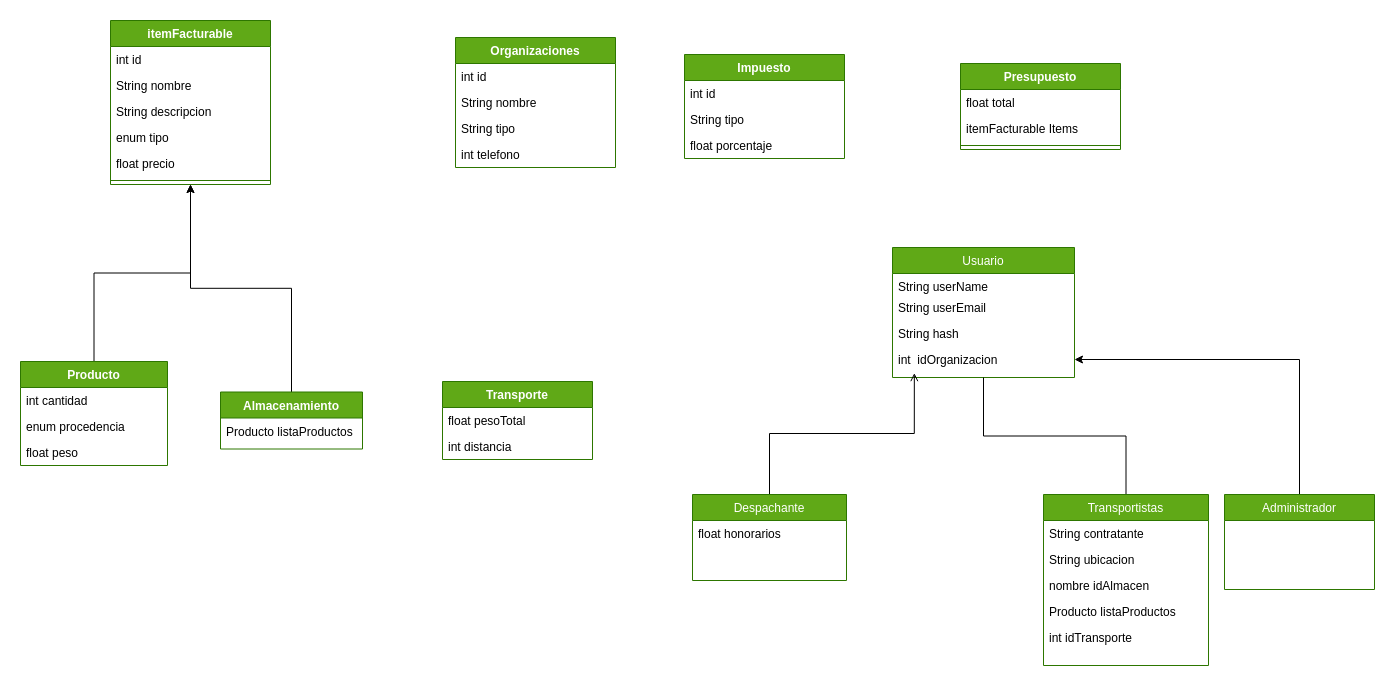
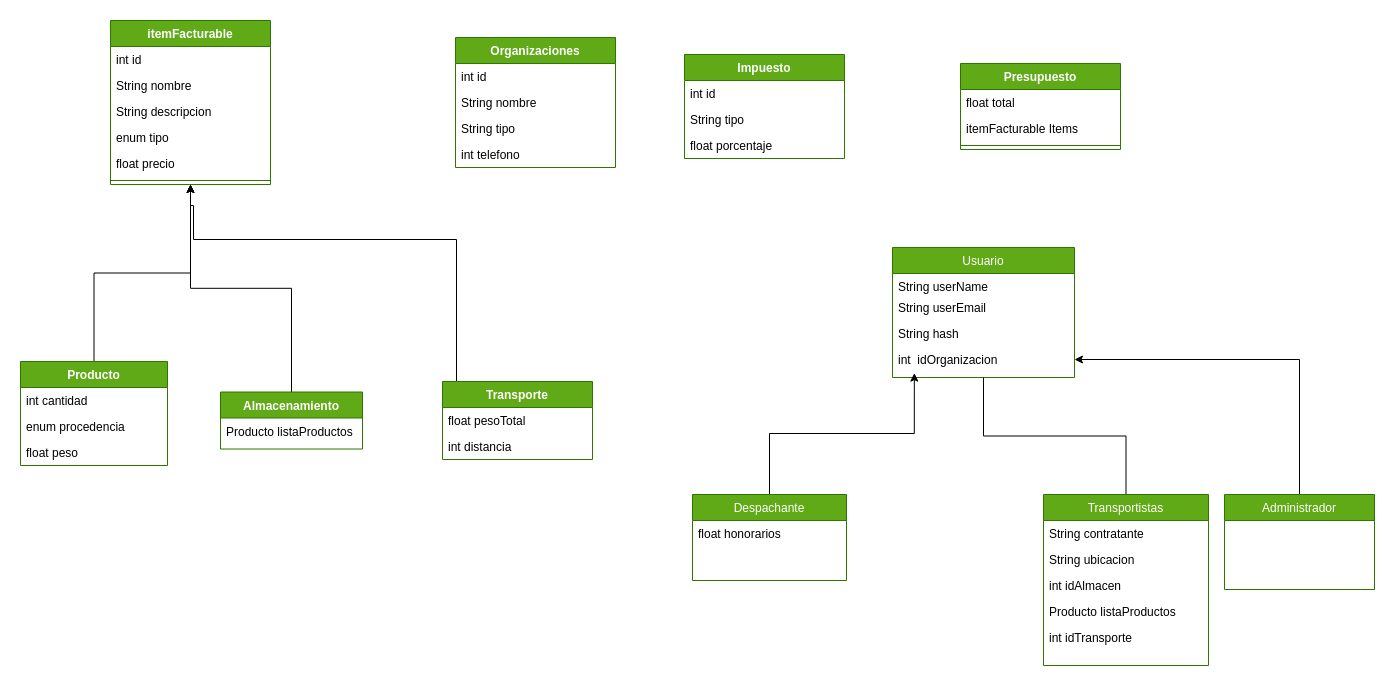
none -> (379, 240)
(914, 381) -> (914, 381)
(1098, 586) -> (1086, 586)
